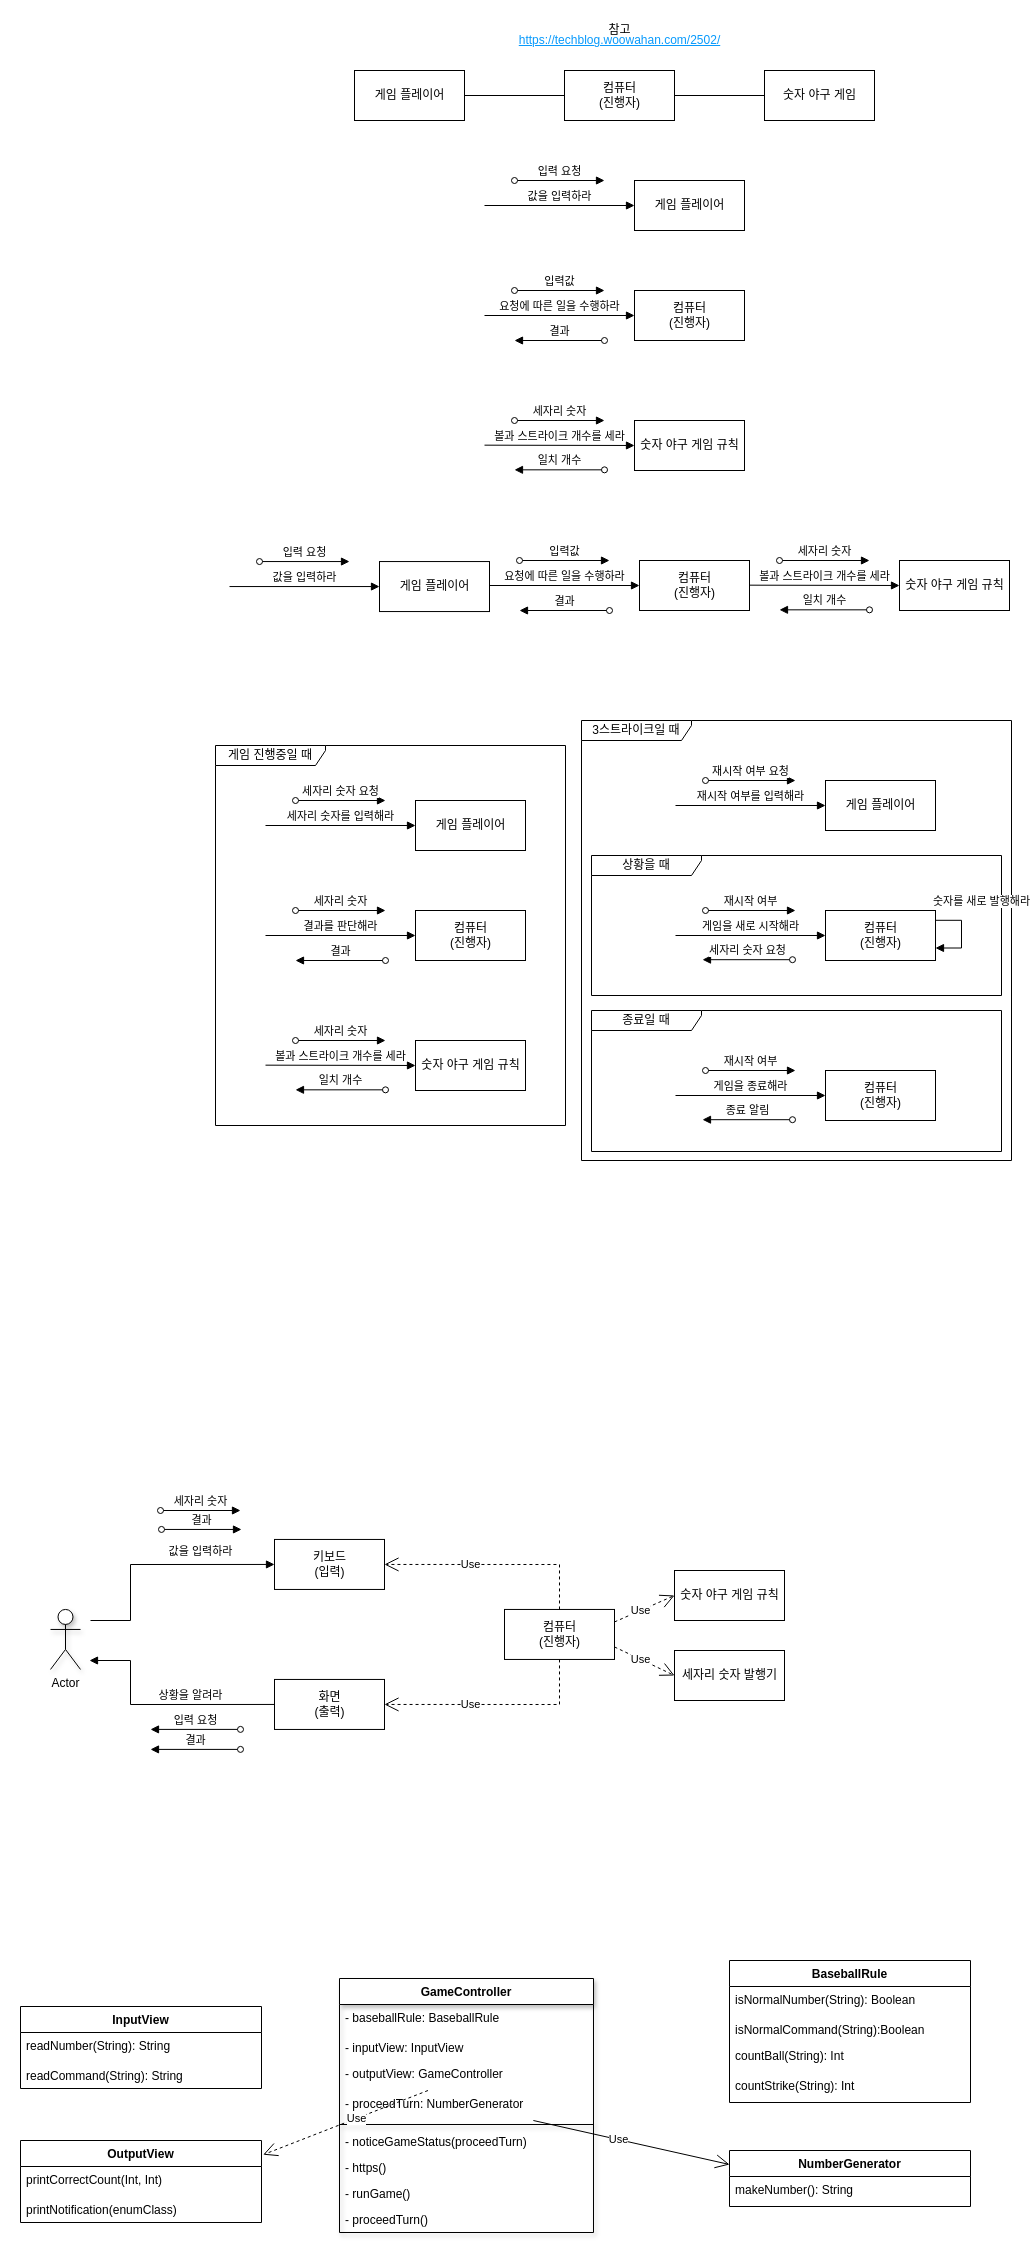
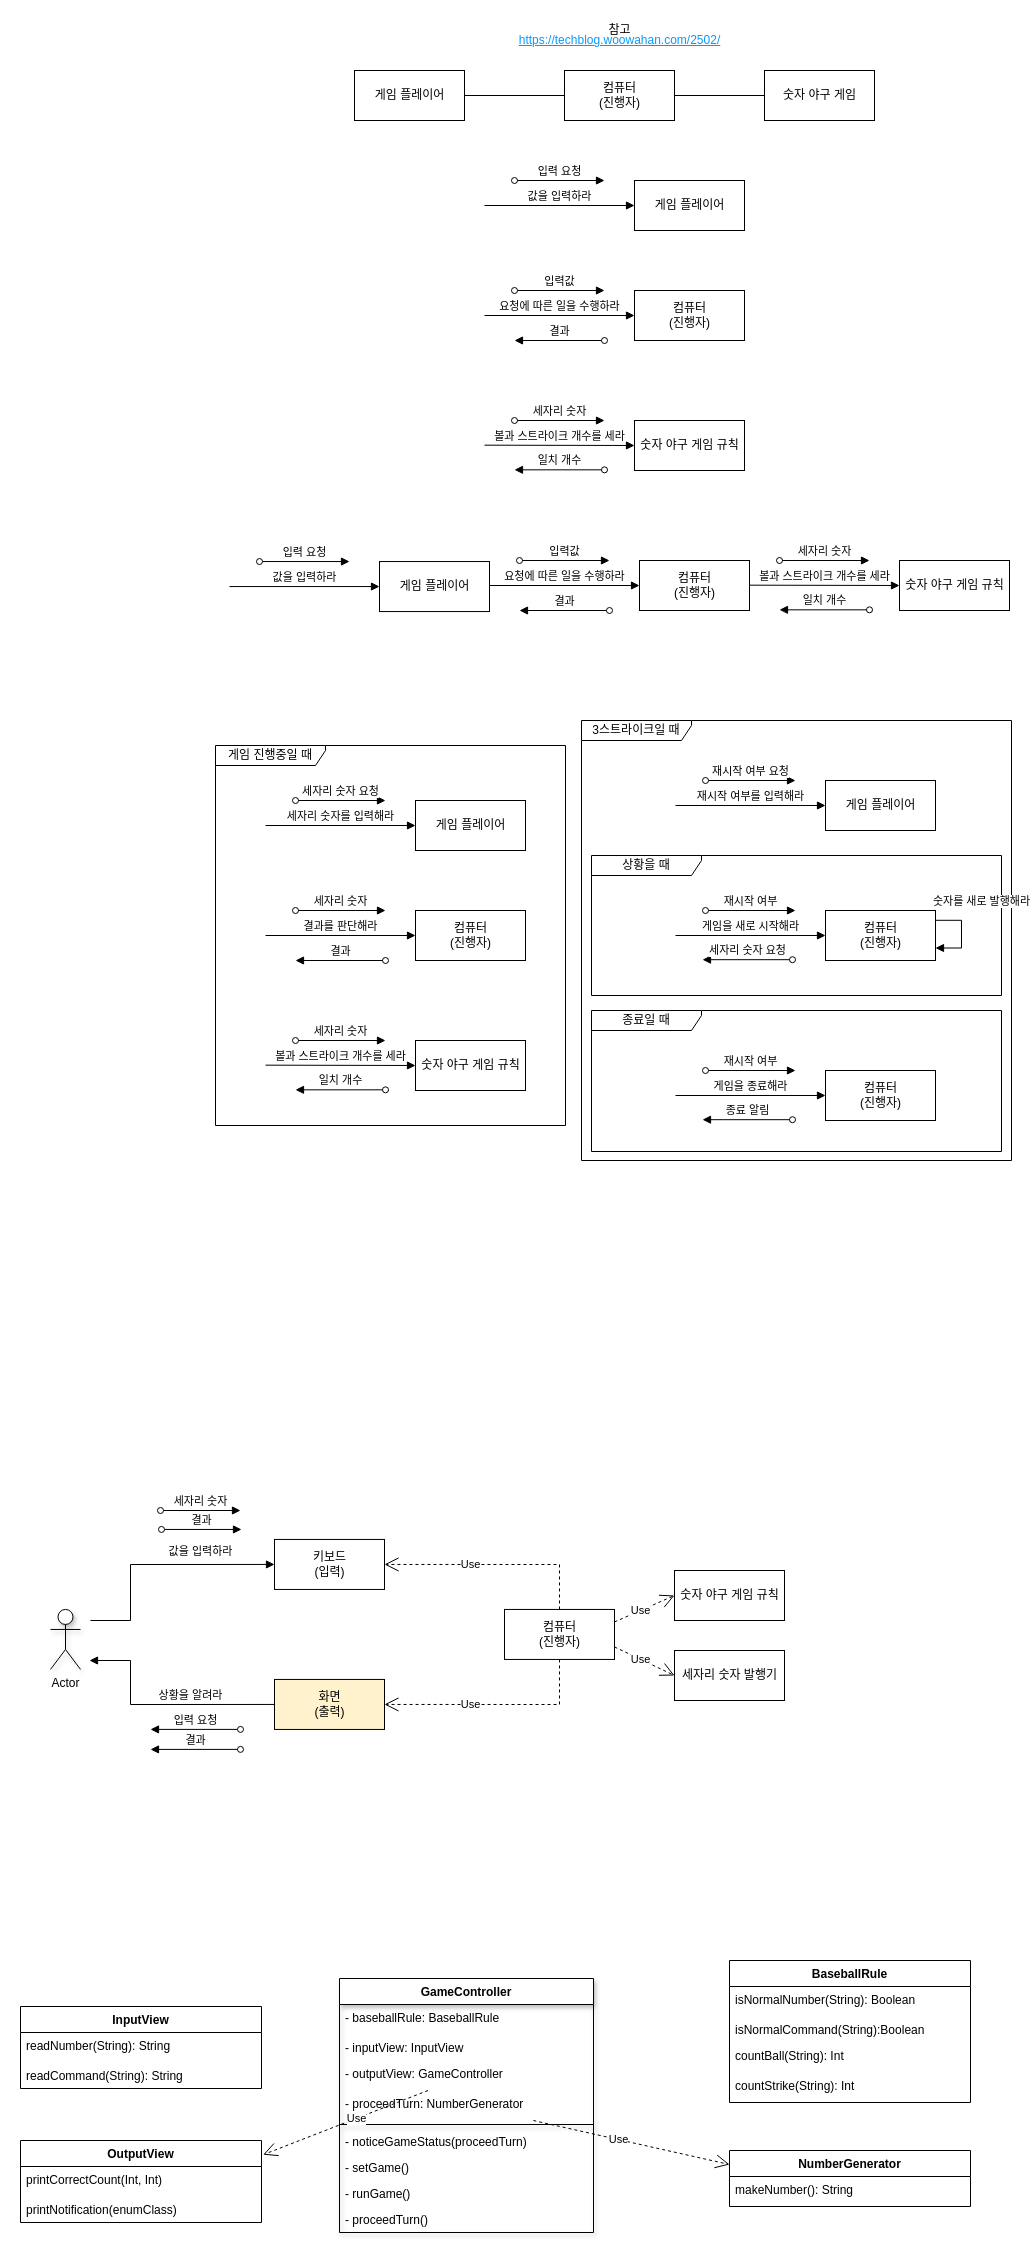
(330, 1704) -> (330, 1704)
(677, 2153) -> (677, 2153)
(374, 2168) -> (380, 2168)
